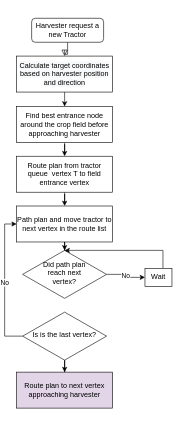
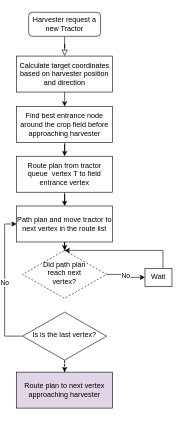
(68, 30) -> (65, 24)
(65, 275) -> (65, 275)
(65, 368) -> (65, 368)
